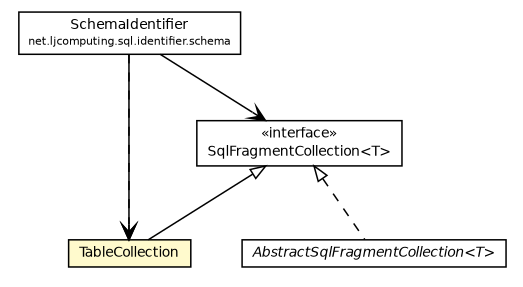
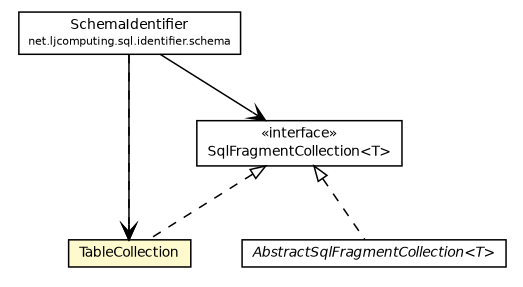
(200, 207) -> (200, 207)
